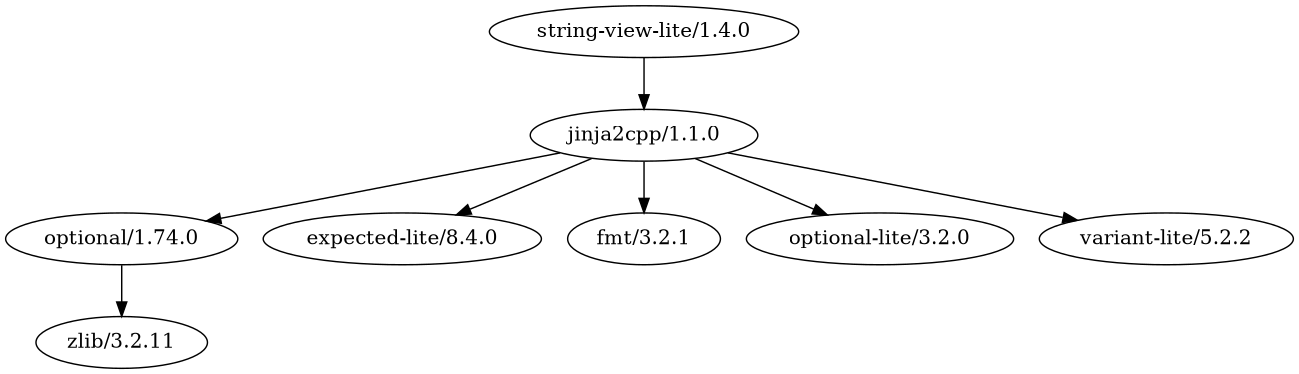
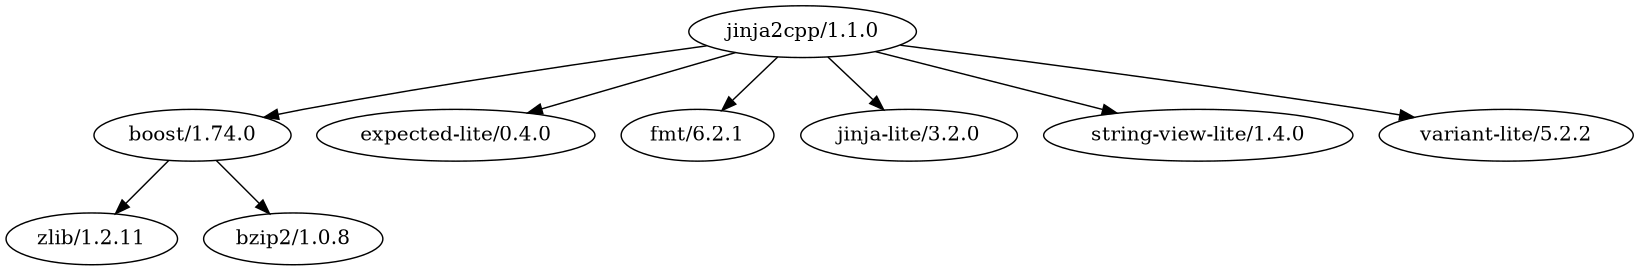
(644, 76) -> (989, 81)
(122, 239) -> (193, 135)
none -> (293, 239)
(402, 239) -> (456, 135)
(644, 239) -> (698, 135)
(880, 239) -> (909, 135)
(122, 342) -> (92, 239)
